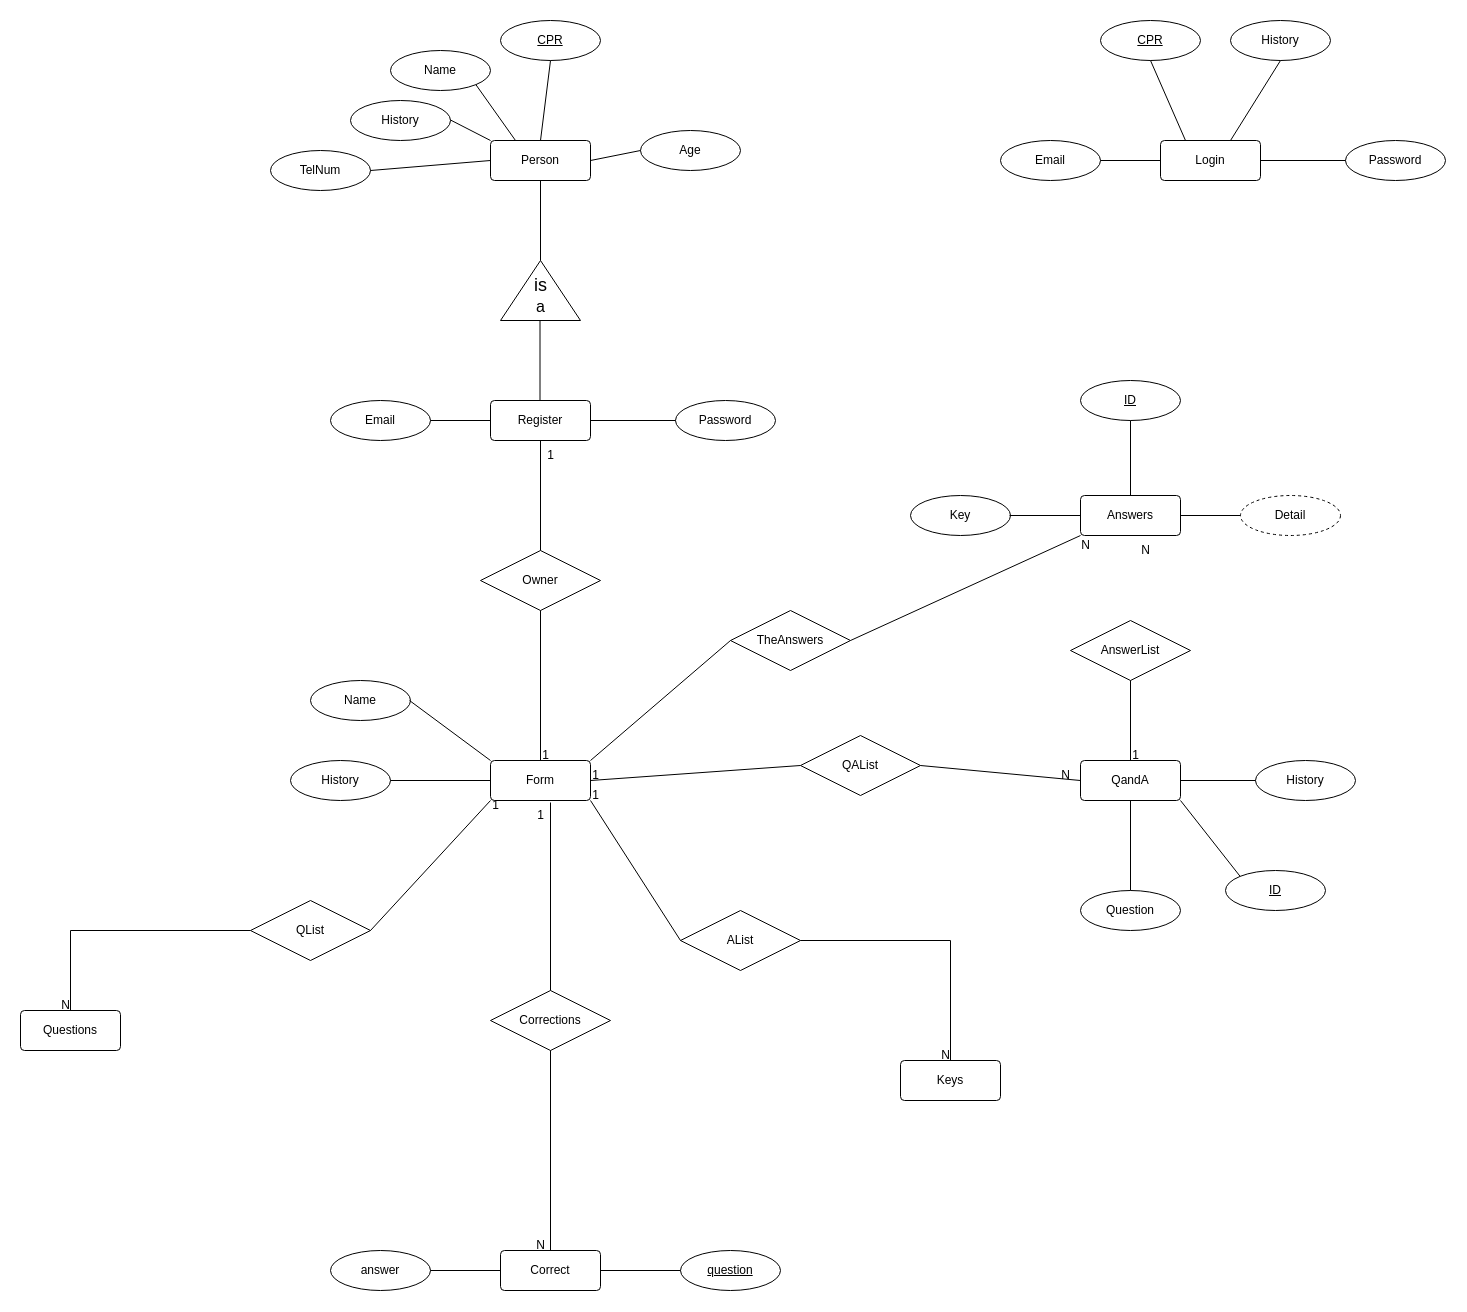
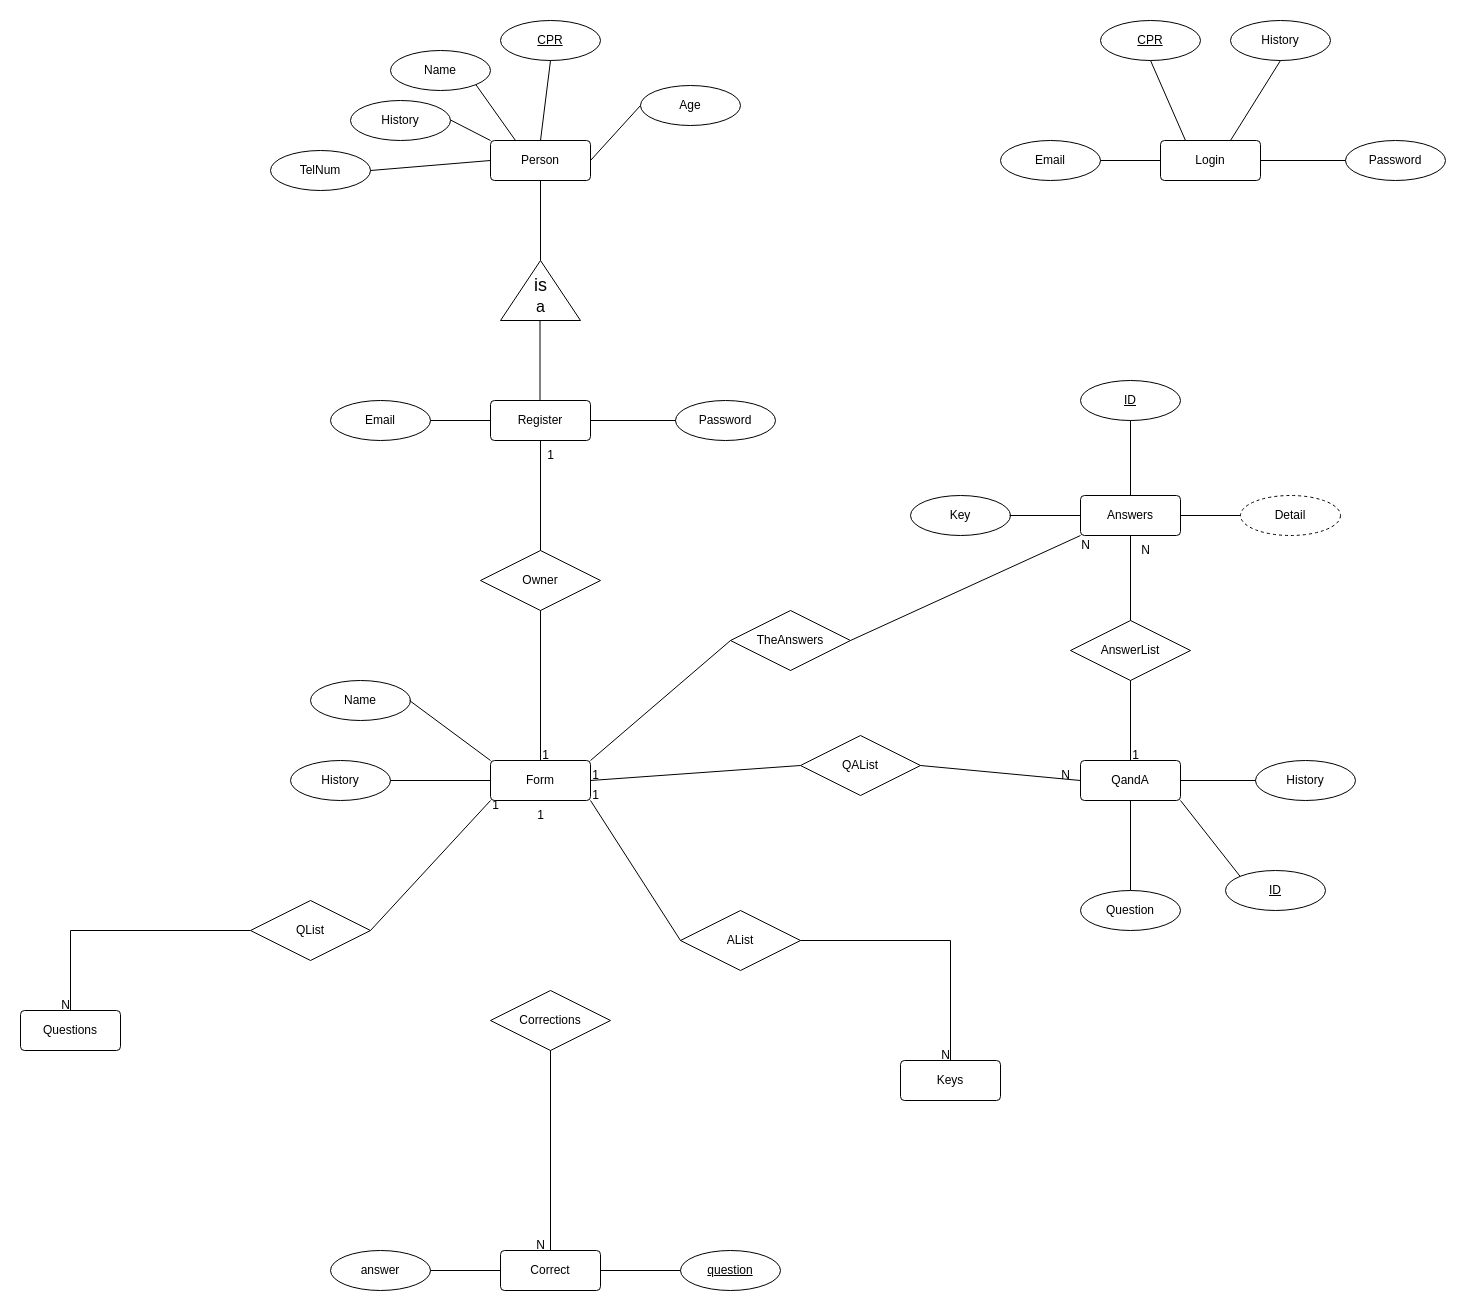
(691, 151) -> (691, 106)
none -> (1131, 579)
(551, 897) -> none
